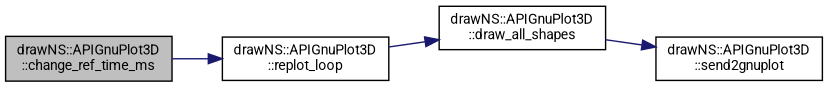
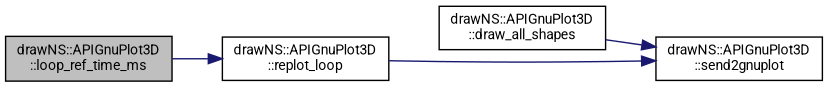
(407, 44) -> (515, 62)
(89, 59) -> (89, 59)
